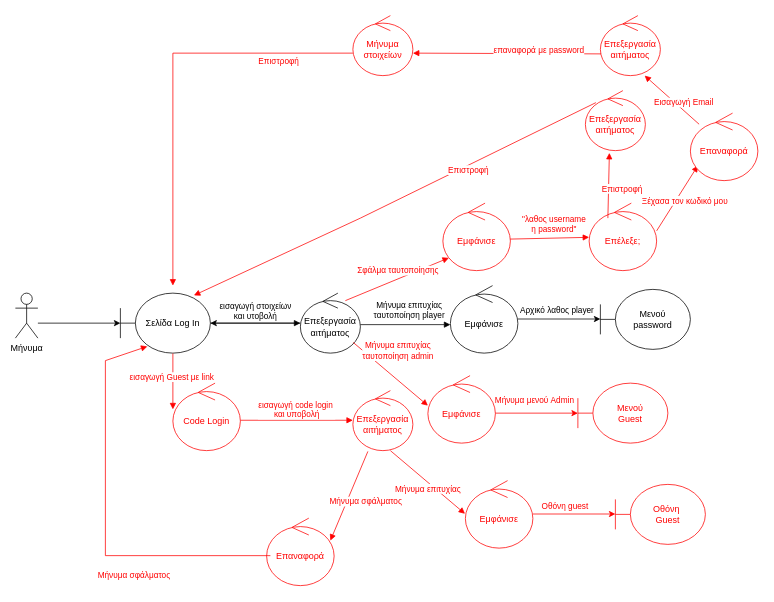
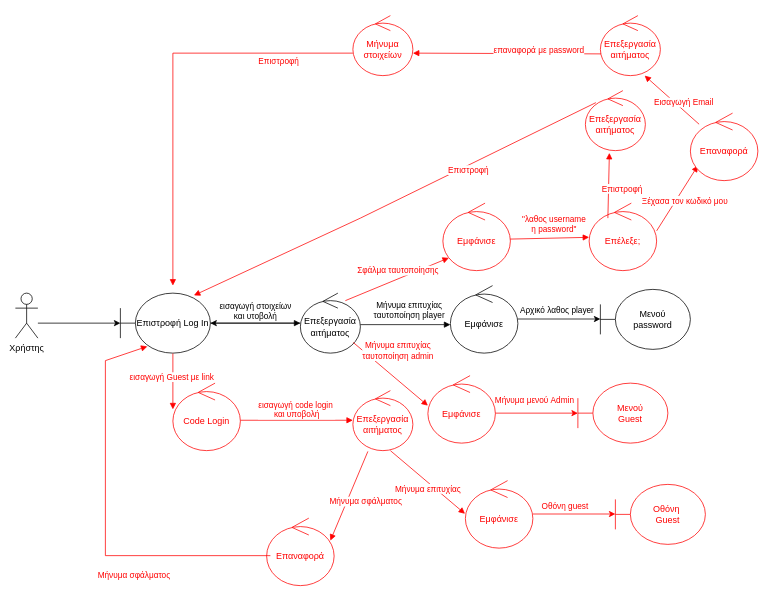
(173, 323) -> (173, 323)
(27, 349) -> (27, 349)
